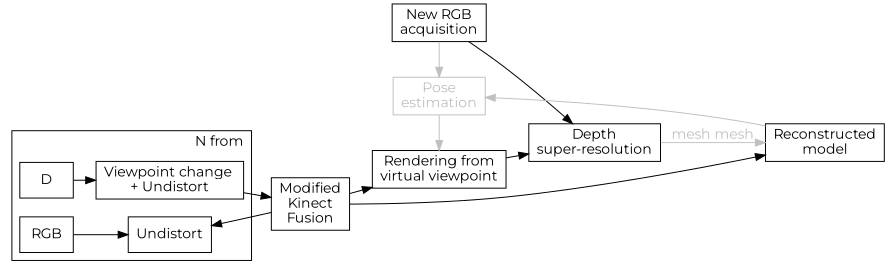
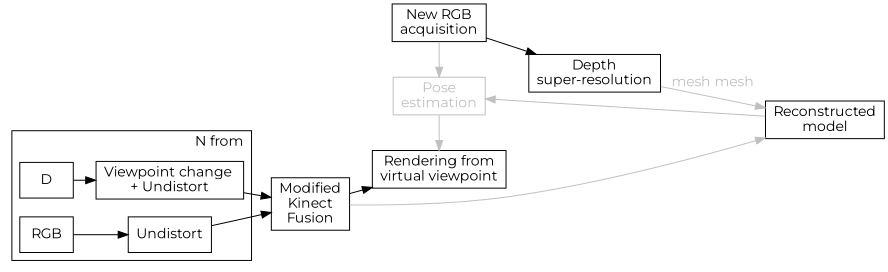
(513, 157) -> none
(554, 191) -> (555, 189)
(245, 218) -> (237, 220)
